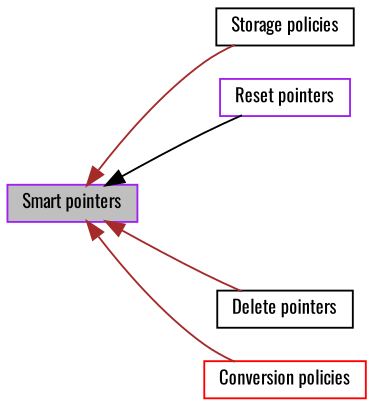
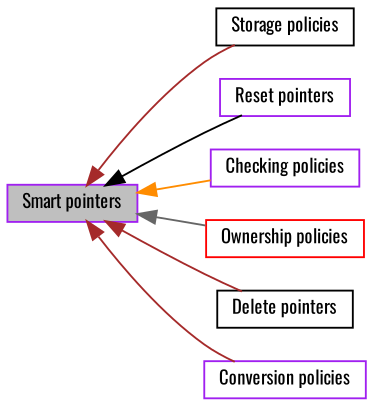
none -> (285, 168)
none -> (285, 239)
(285, 380) -> (285, 380)
